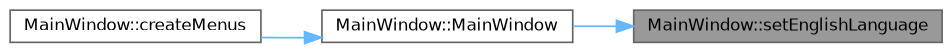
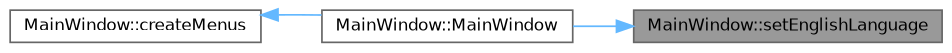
(283, 38) -> (300, 15)
